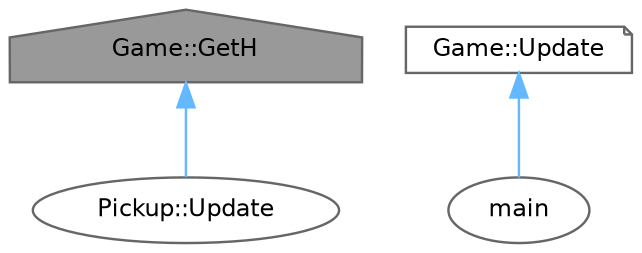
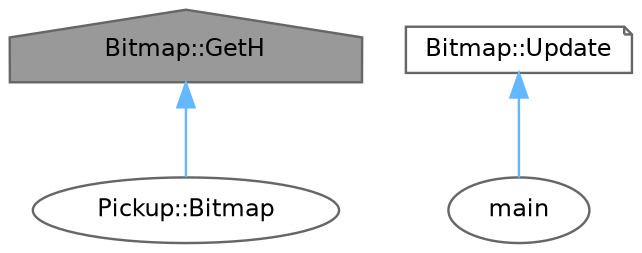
(186, 50) -> (186, 50)
(519, 50) -> (519, 50)
(186, 210) -> (186, 210)
